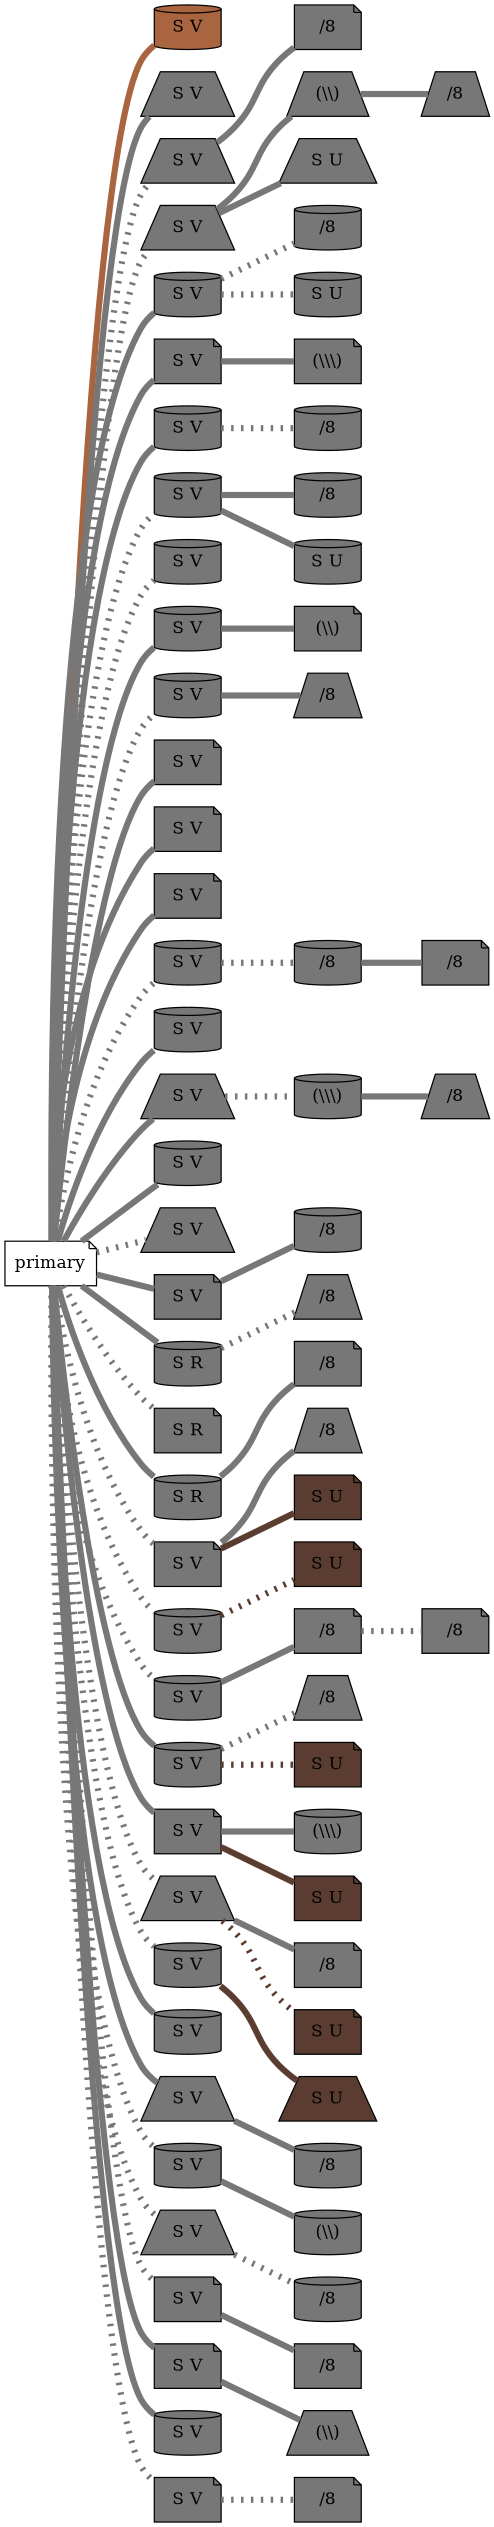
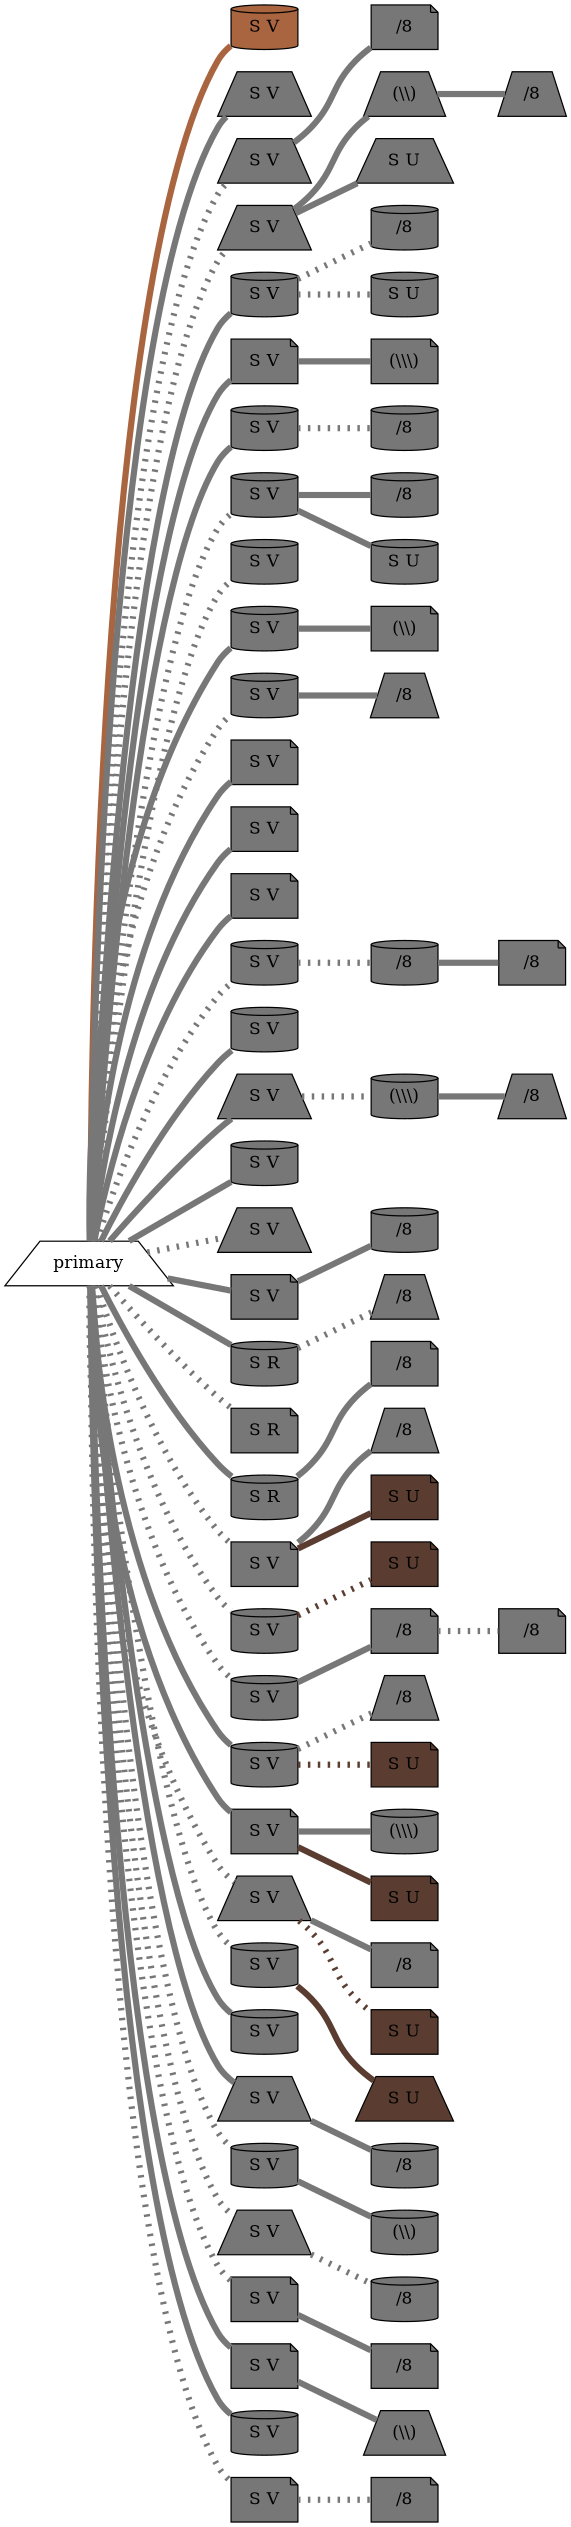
(51, 1263) -> (89, 1263)
